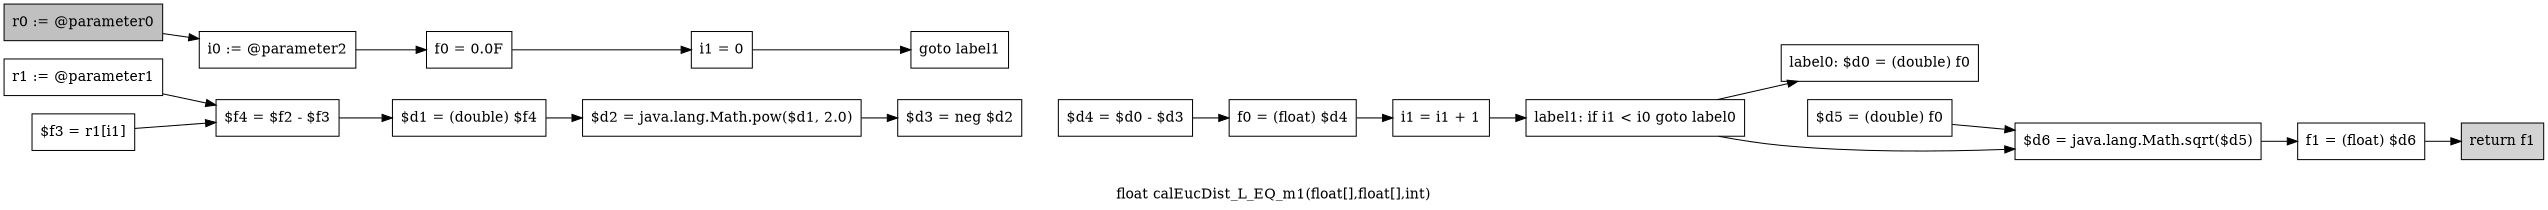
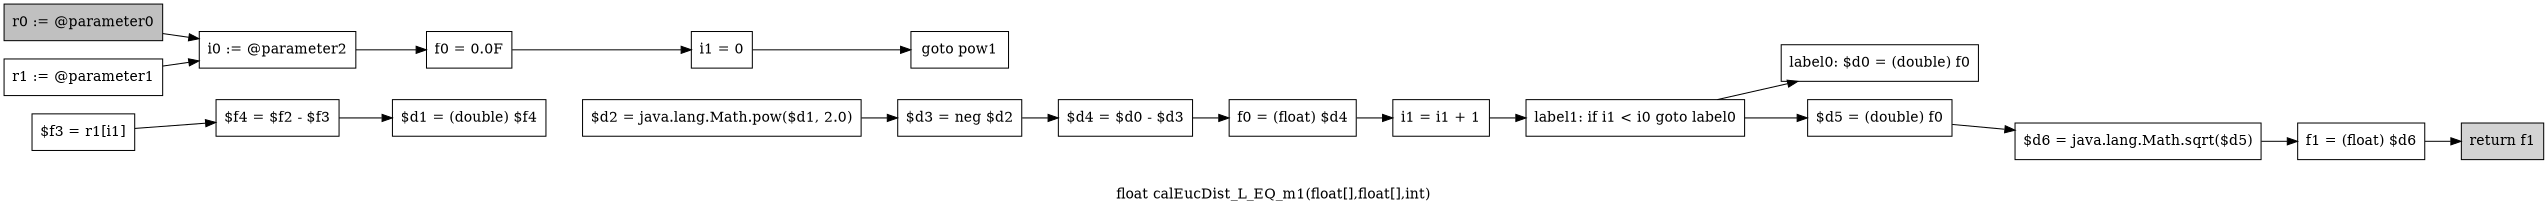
(960, 50) -> (960, 50)
(184, 98) -> (176, 64)
(559, 118) -> none
none -> (1035, 118)
(1861, 150) -> (1771, 118)
